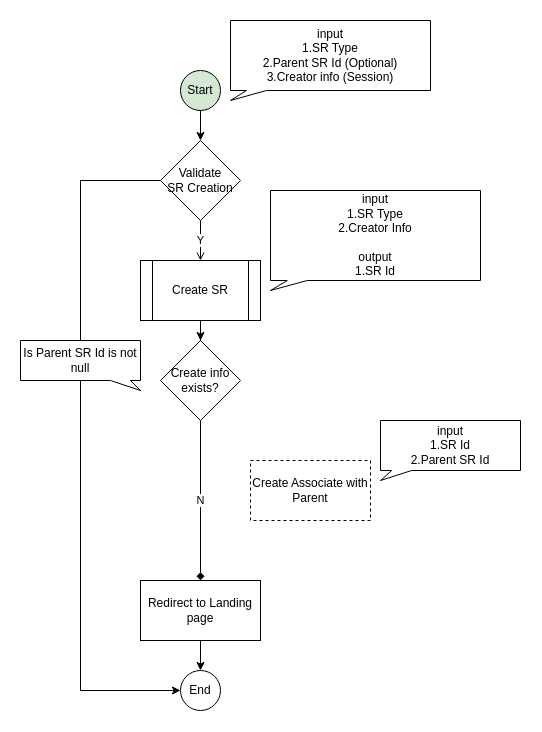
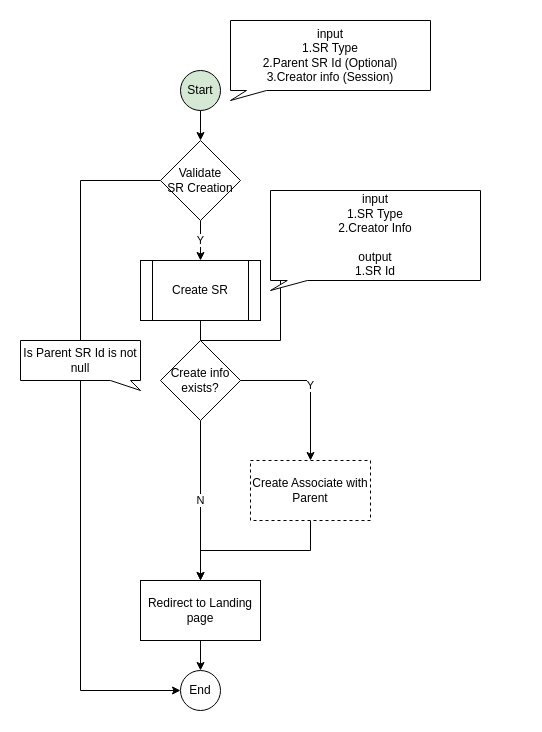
(201, 254) -> (201, 252)
(201, 341) -> (267, 341)
none -> (311, 382)
(451, 451) -> none
(201, 548) -> (201, 548)
none -> (272, 551)
